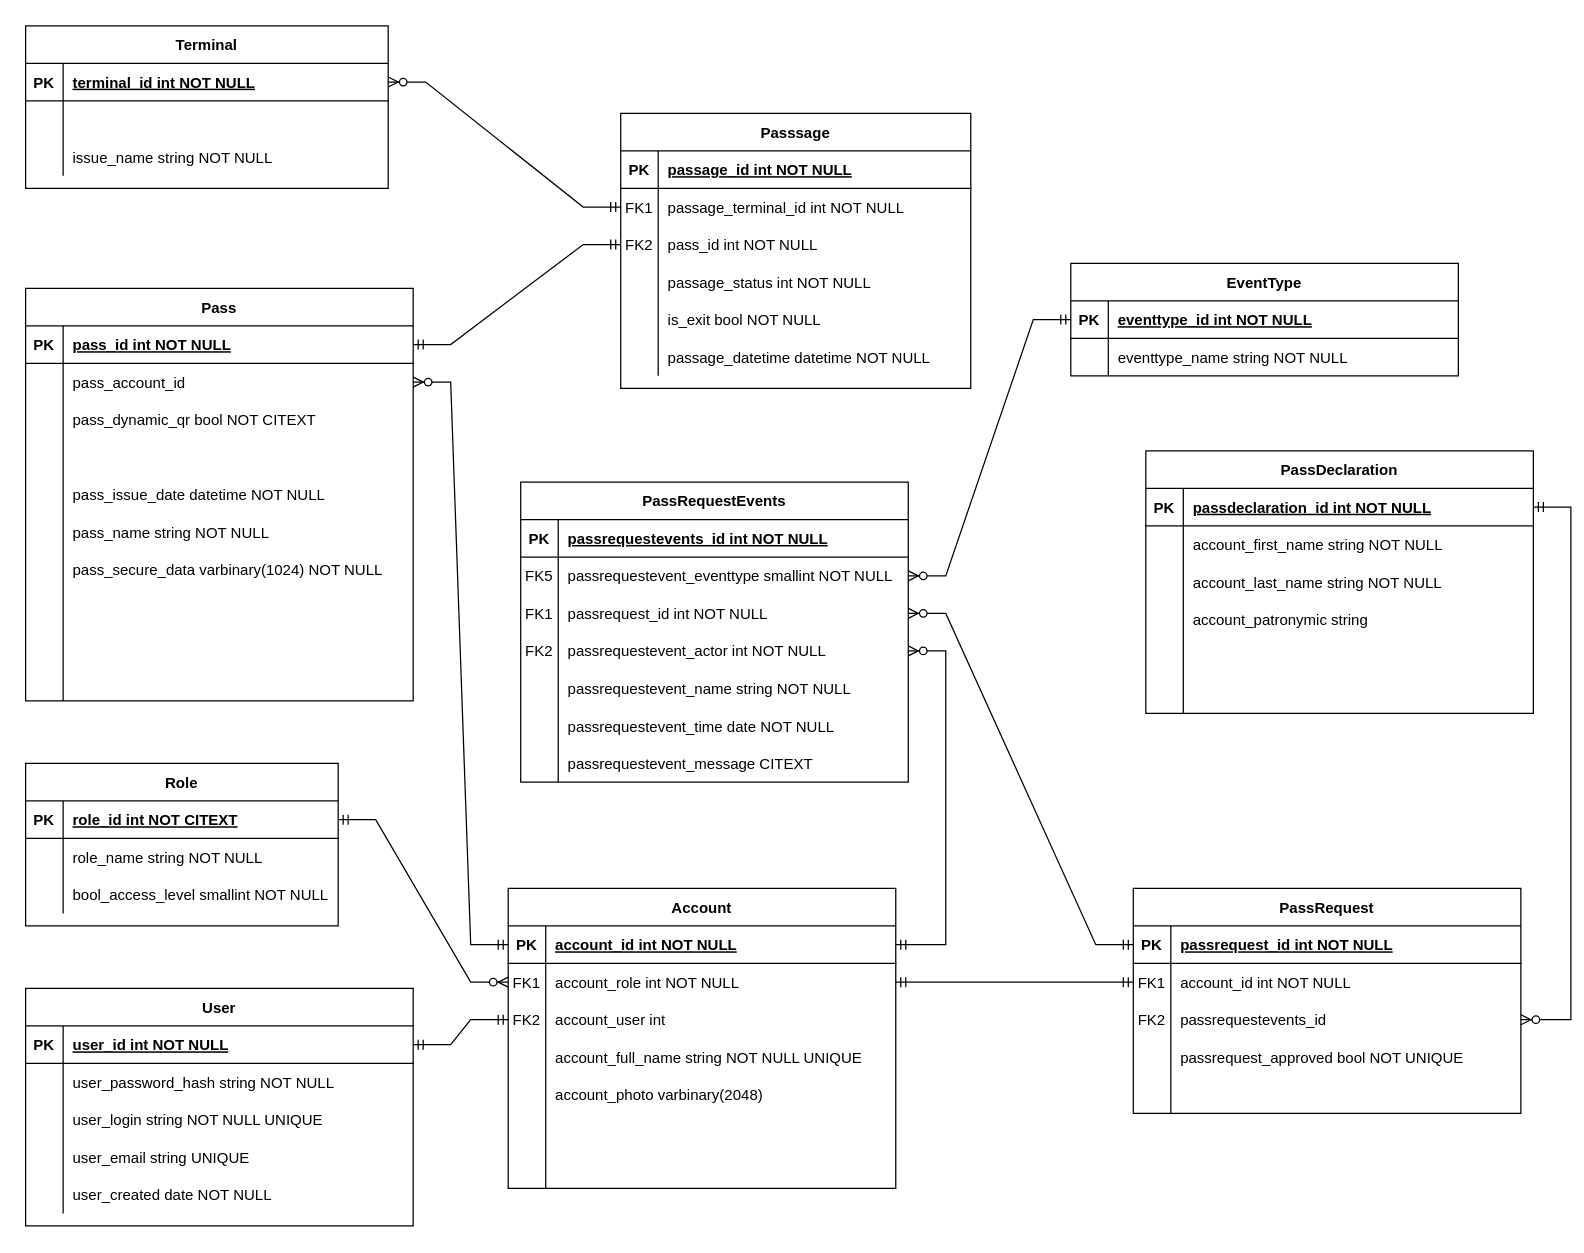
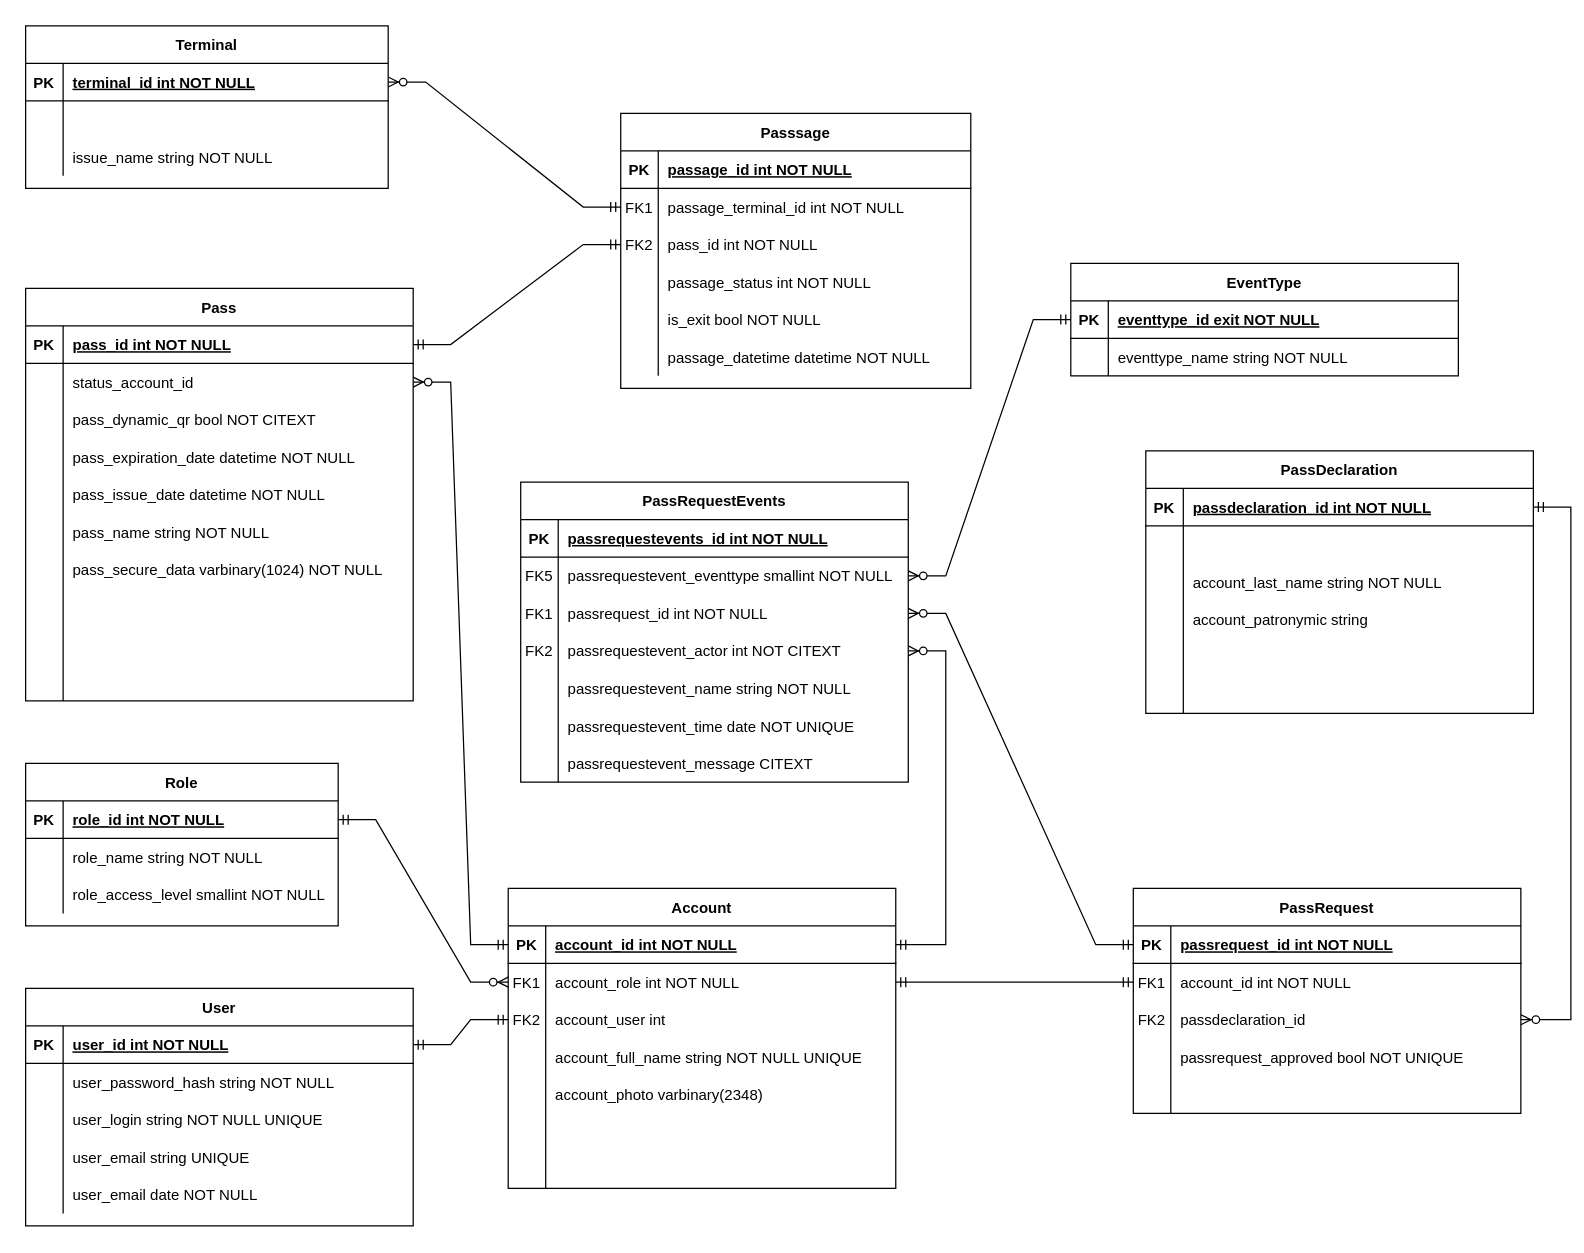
(1215, 320) -> (1219, 320)
(134, 383) -> (142, 383)
none -> (238, 457)
(1358, 544) -> none
(707, 651) -> (715, 651)
(707, 726) -> (715, 726)
(155, 820) -> (147, 820)
(202, 895) -> (202, 895)
(1262, 1020) -> (1250, 1020)
(673, 1095) -> (673, 1095)
(176, 1195) -> (164, 1195)
